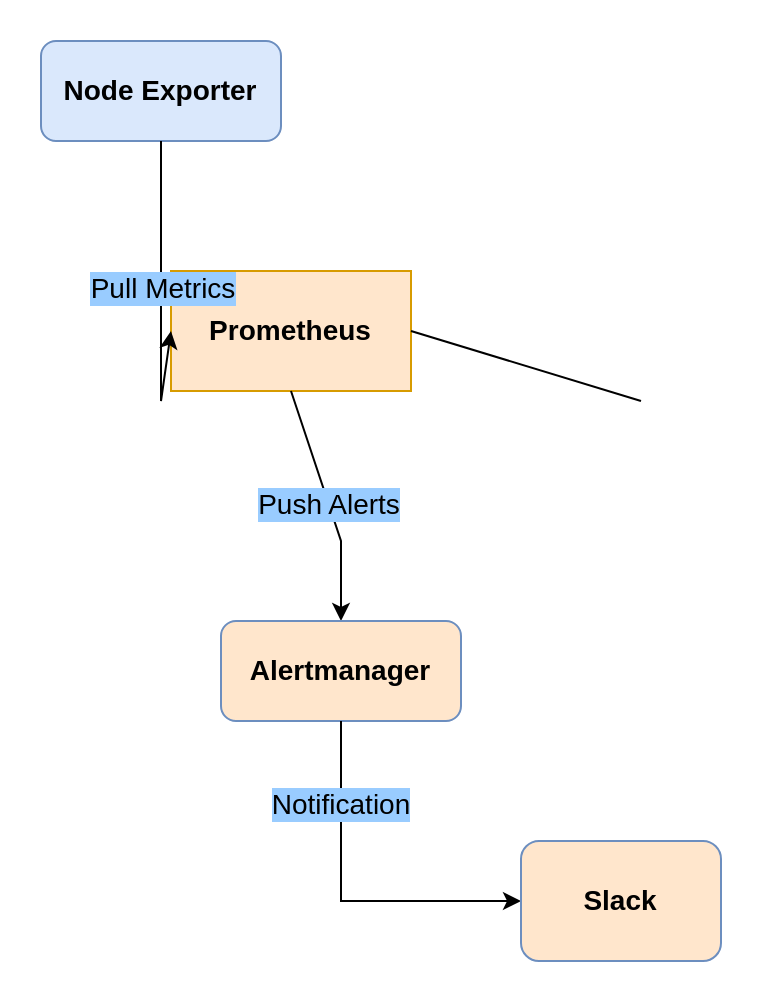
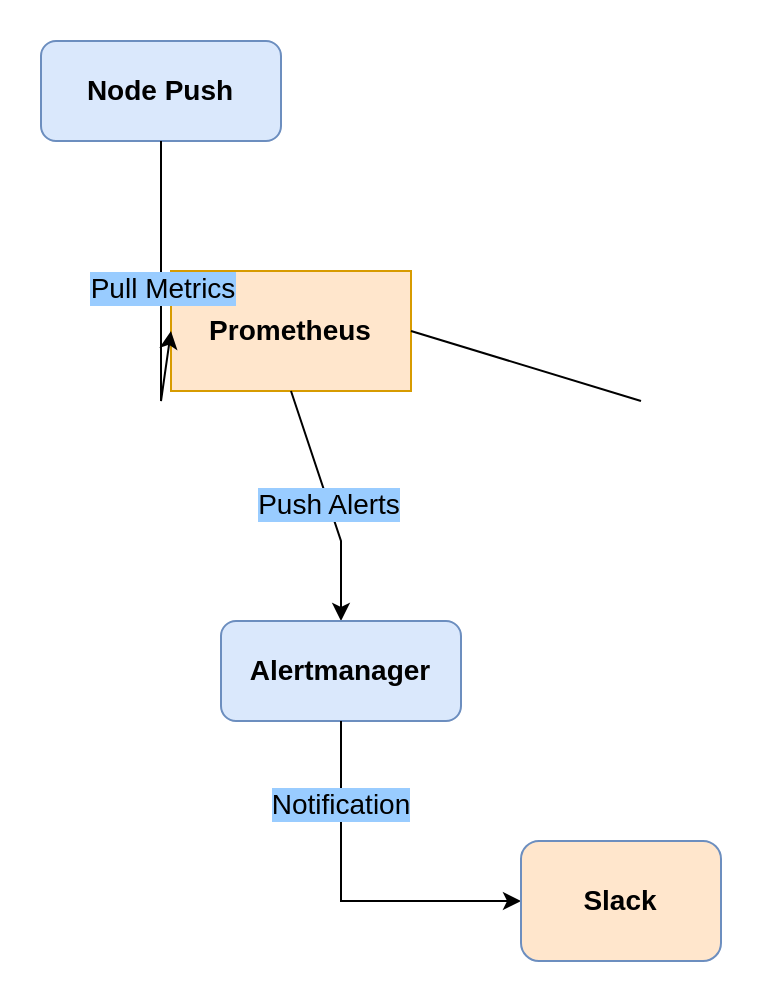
(161, 91) -> (161, 91)
(341, 671) -> (341, 671)
